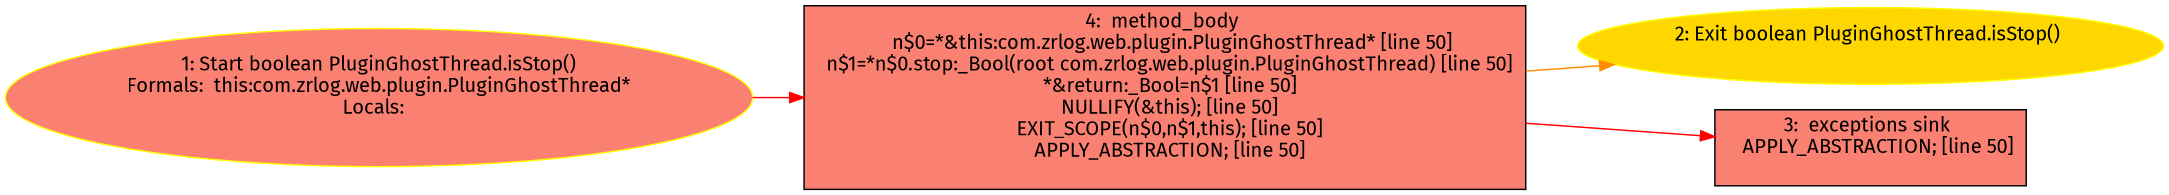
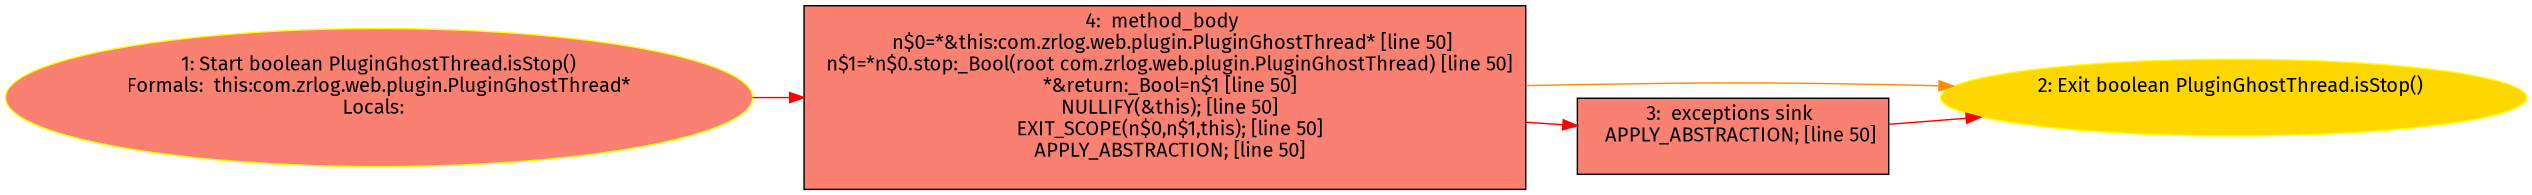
none -> (1928, 121)
